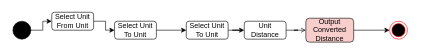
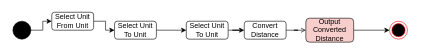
(266, 30) -> (266, 30)
